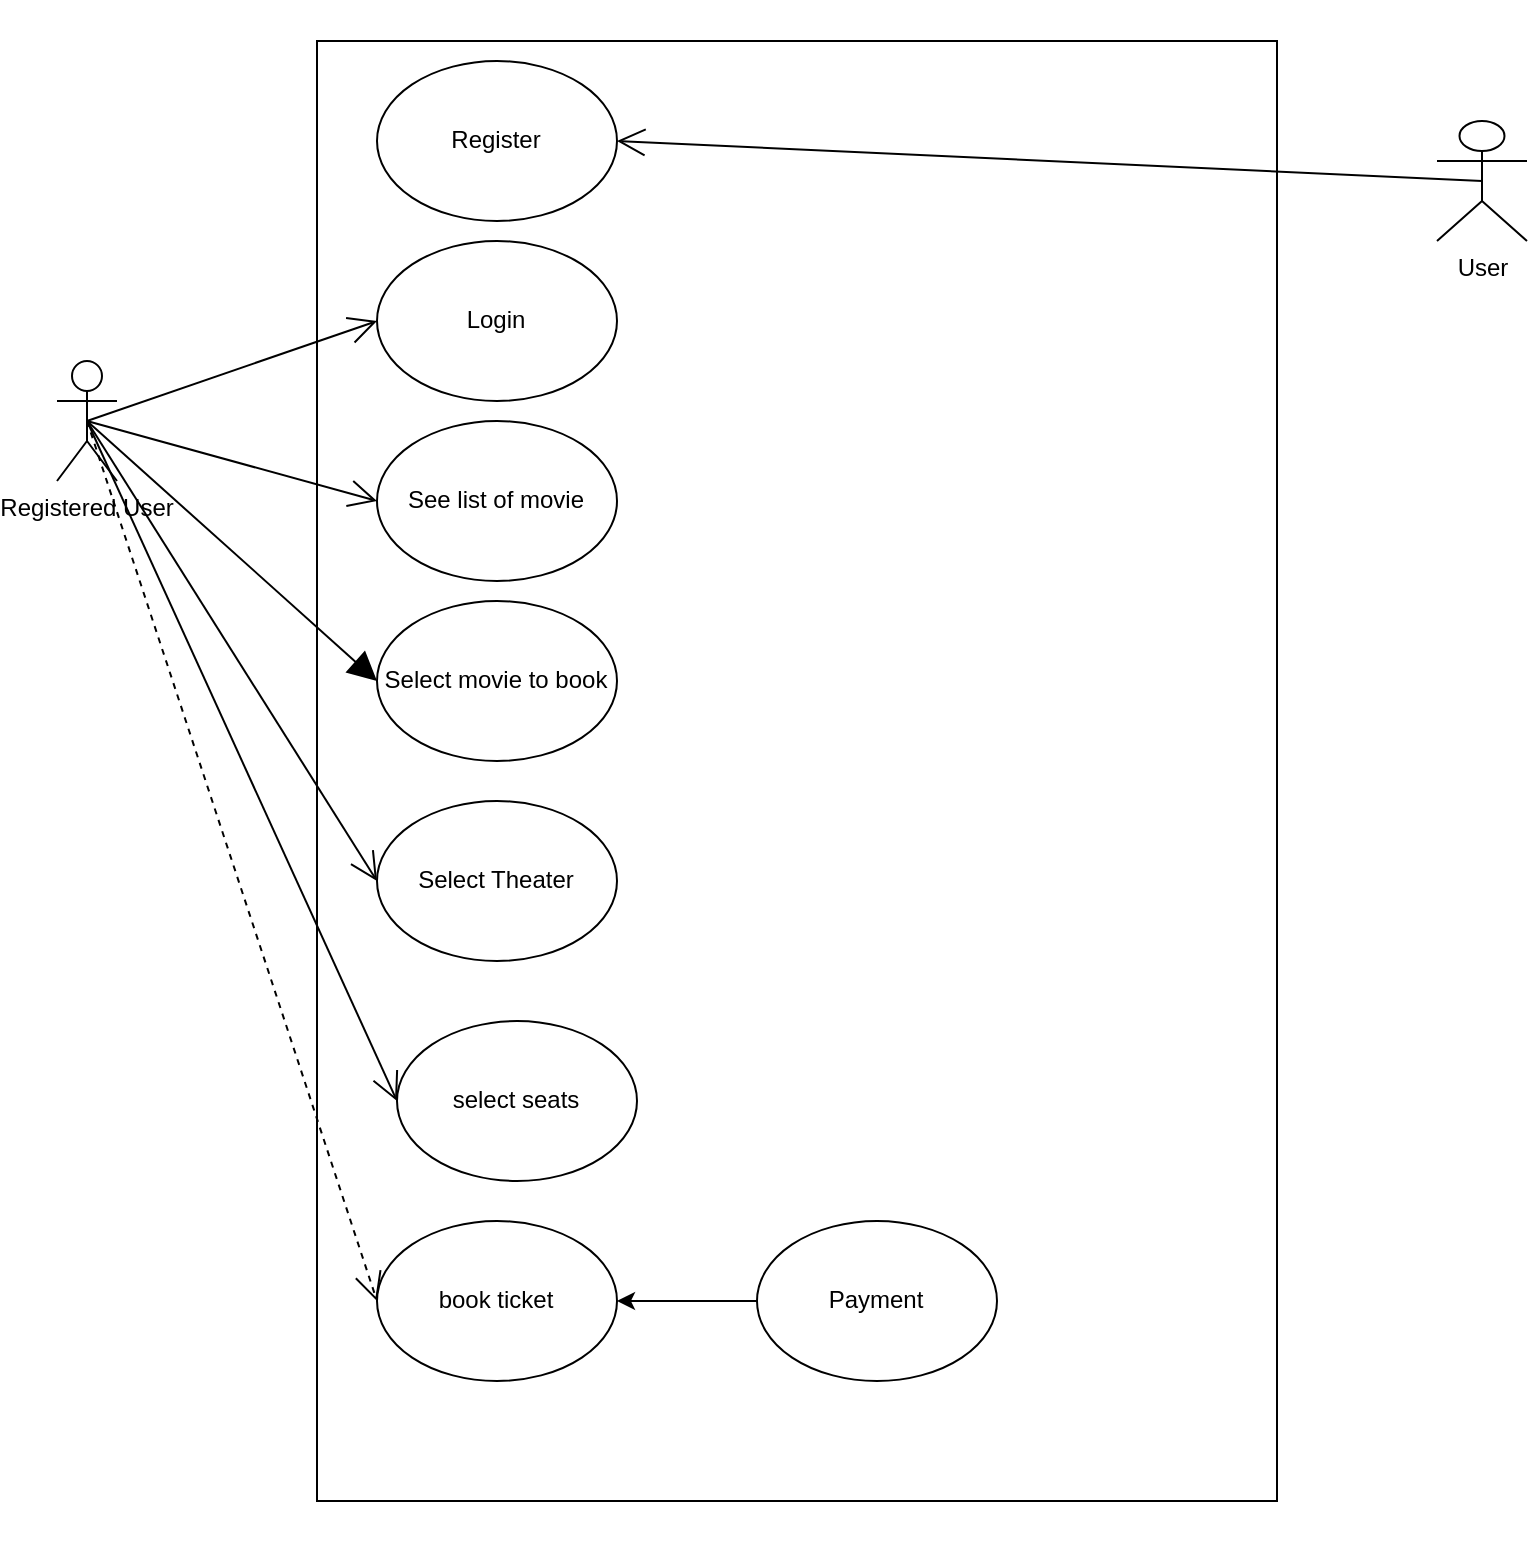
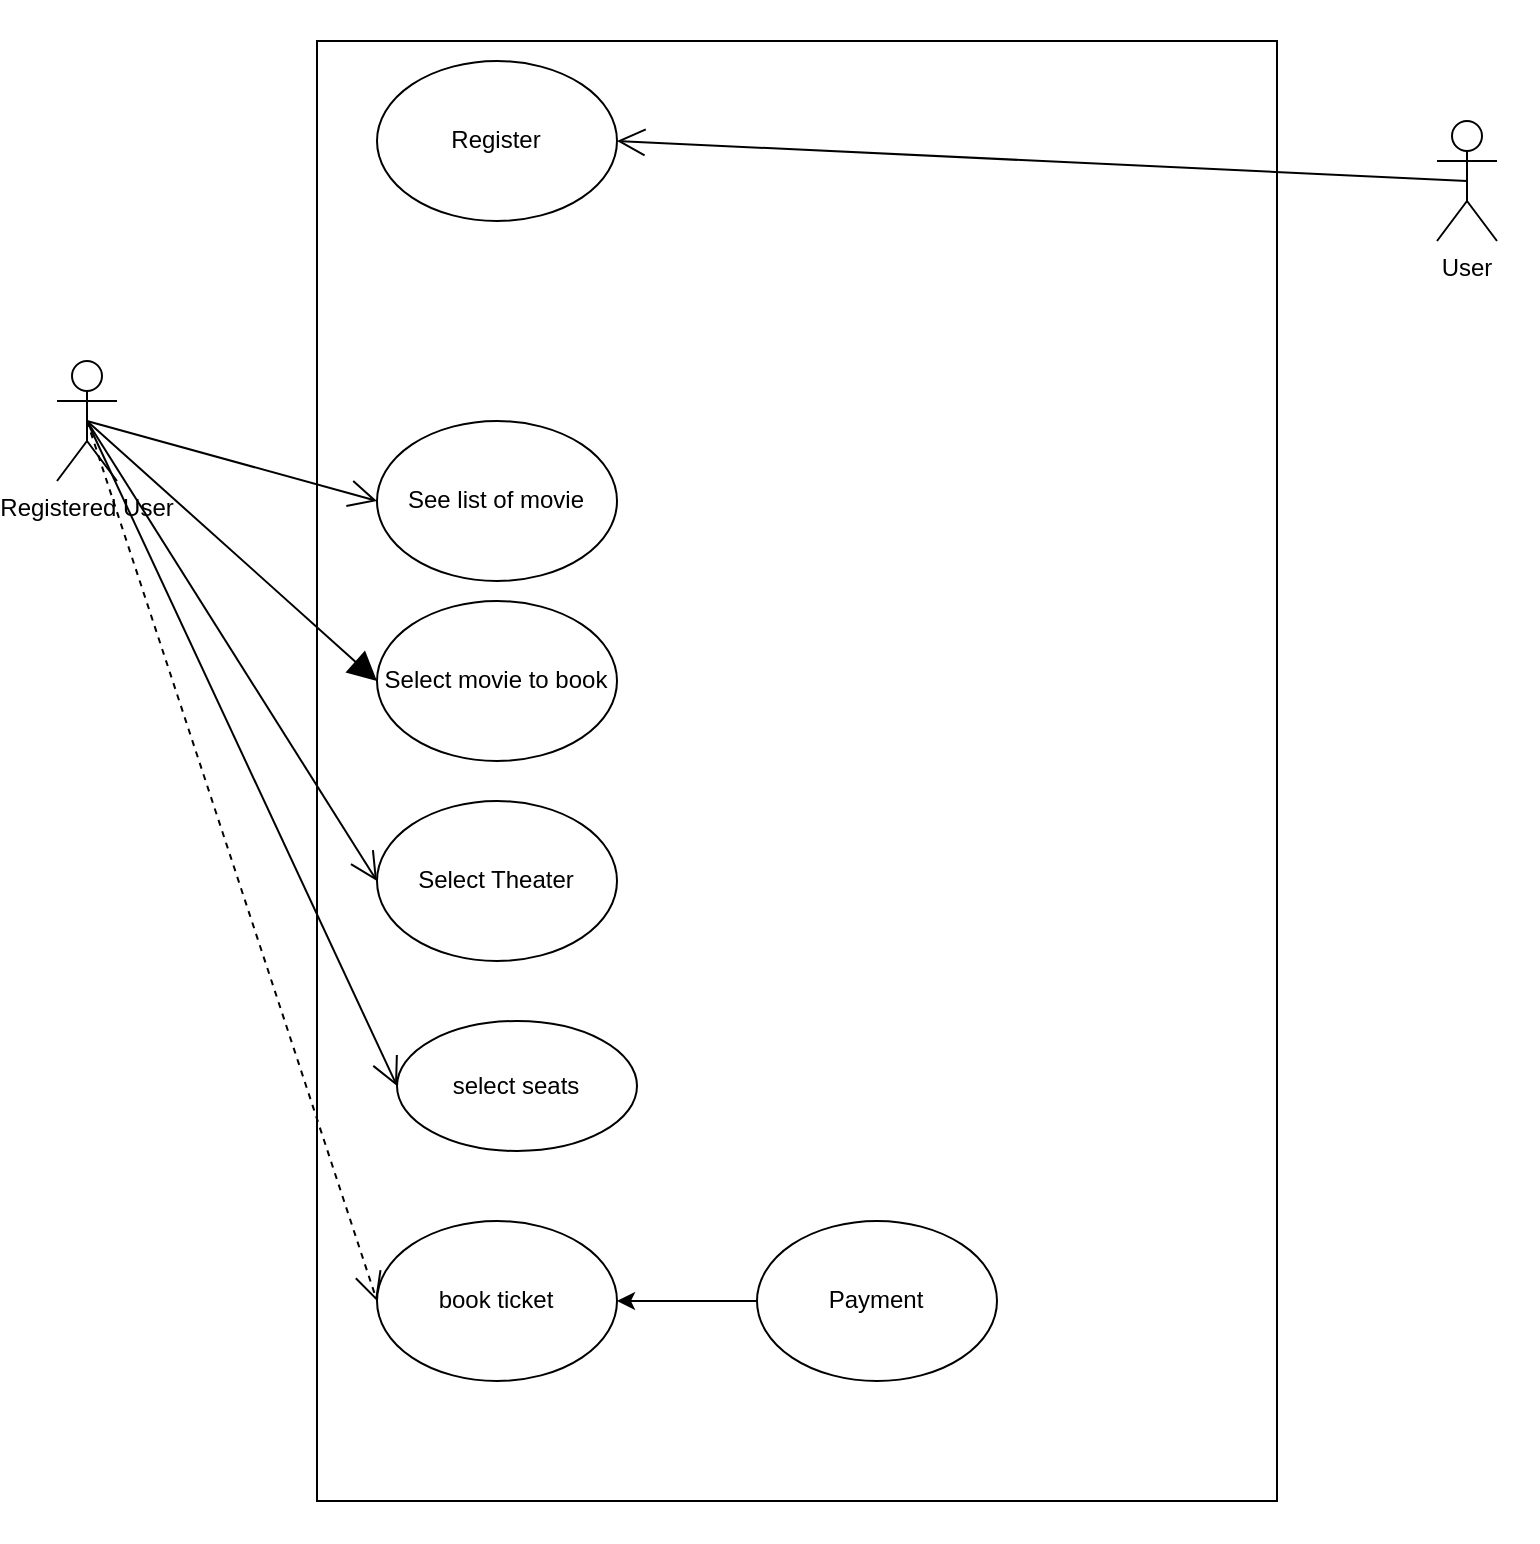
(1482, 181) -> (1467, 181)
(497, 321) -> none
(242, 367) -> none
(517, 1101) -> (517, 1086)
